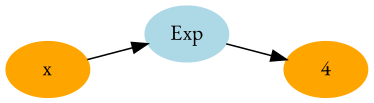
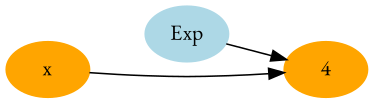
(110, 54) -> (179, 77)
